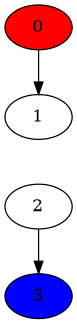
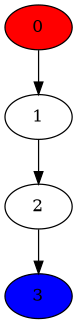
none -> (39, 156)
